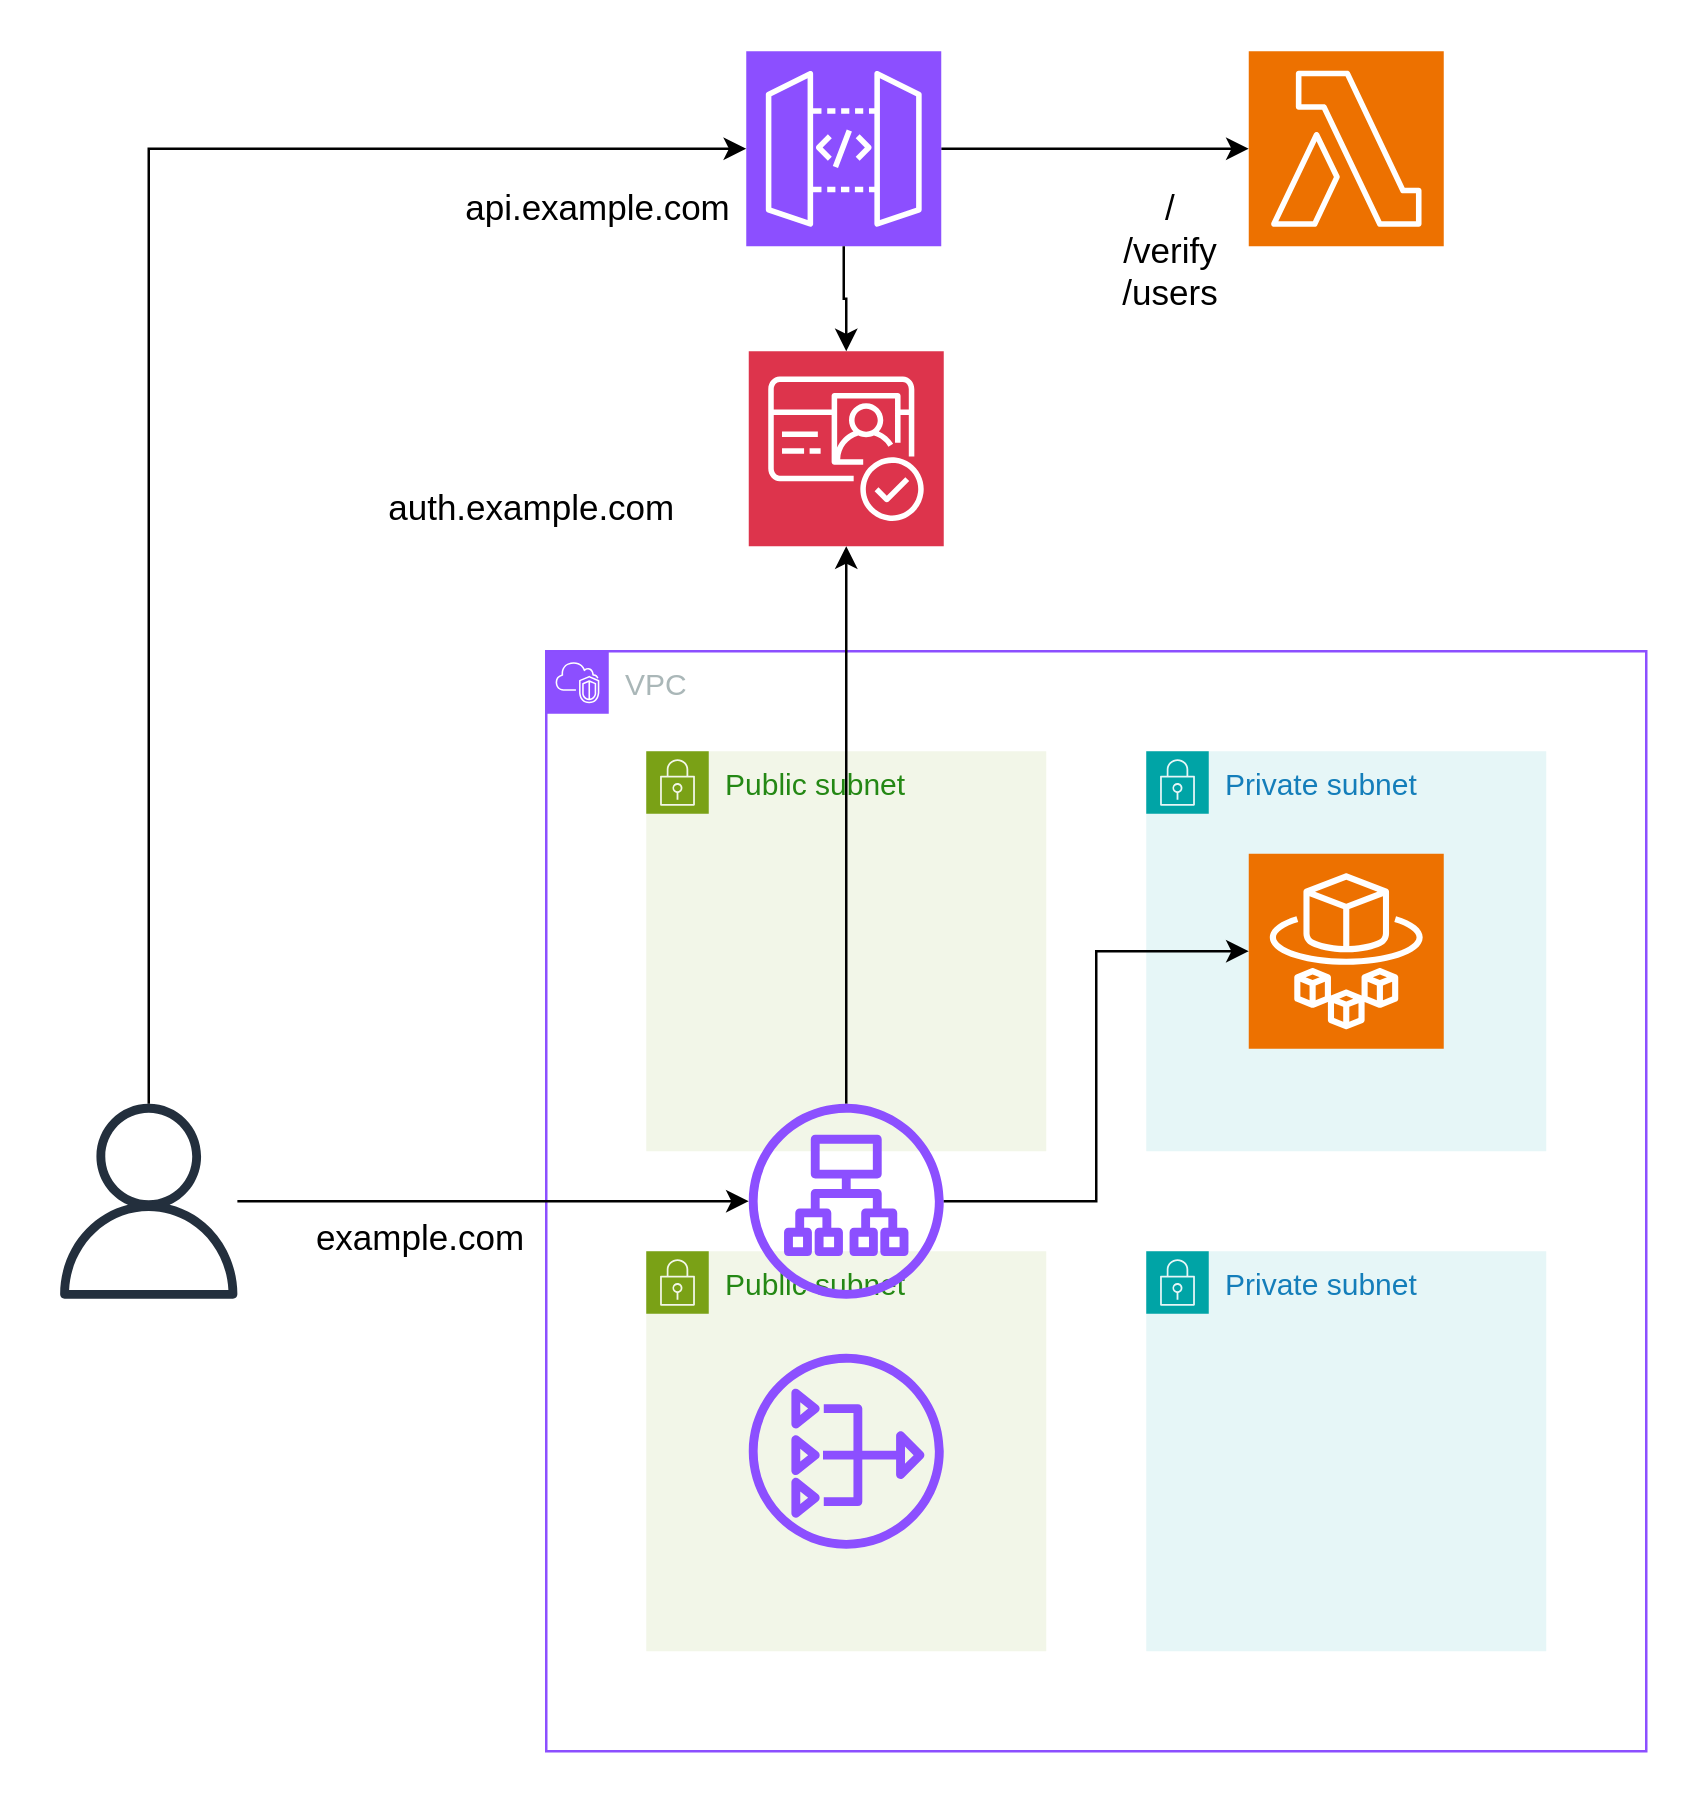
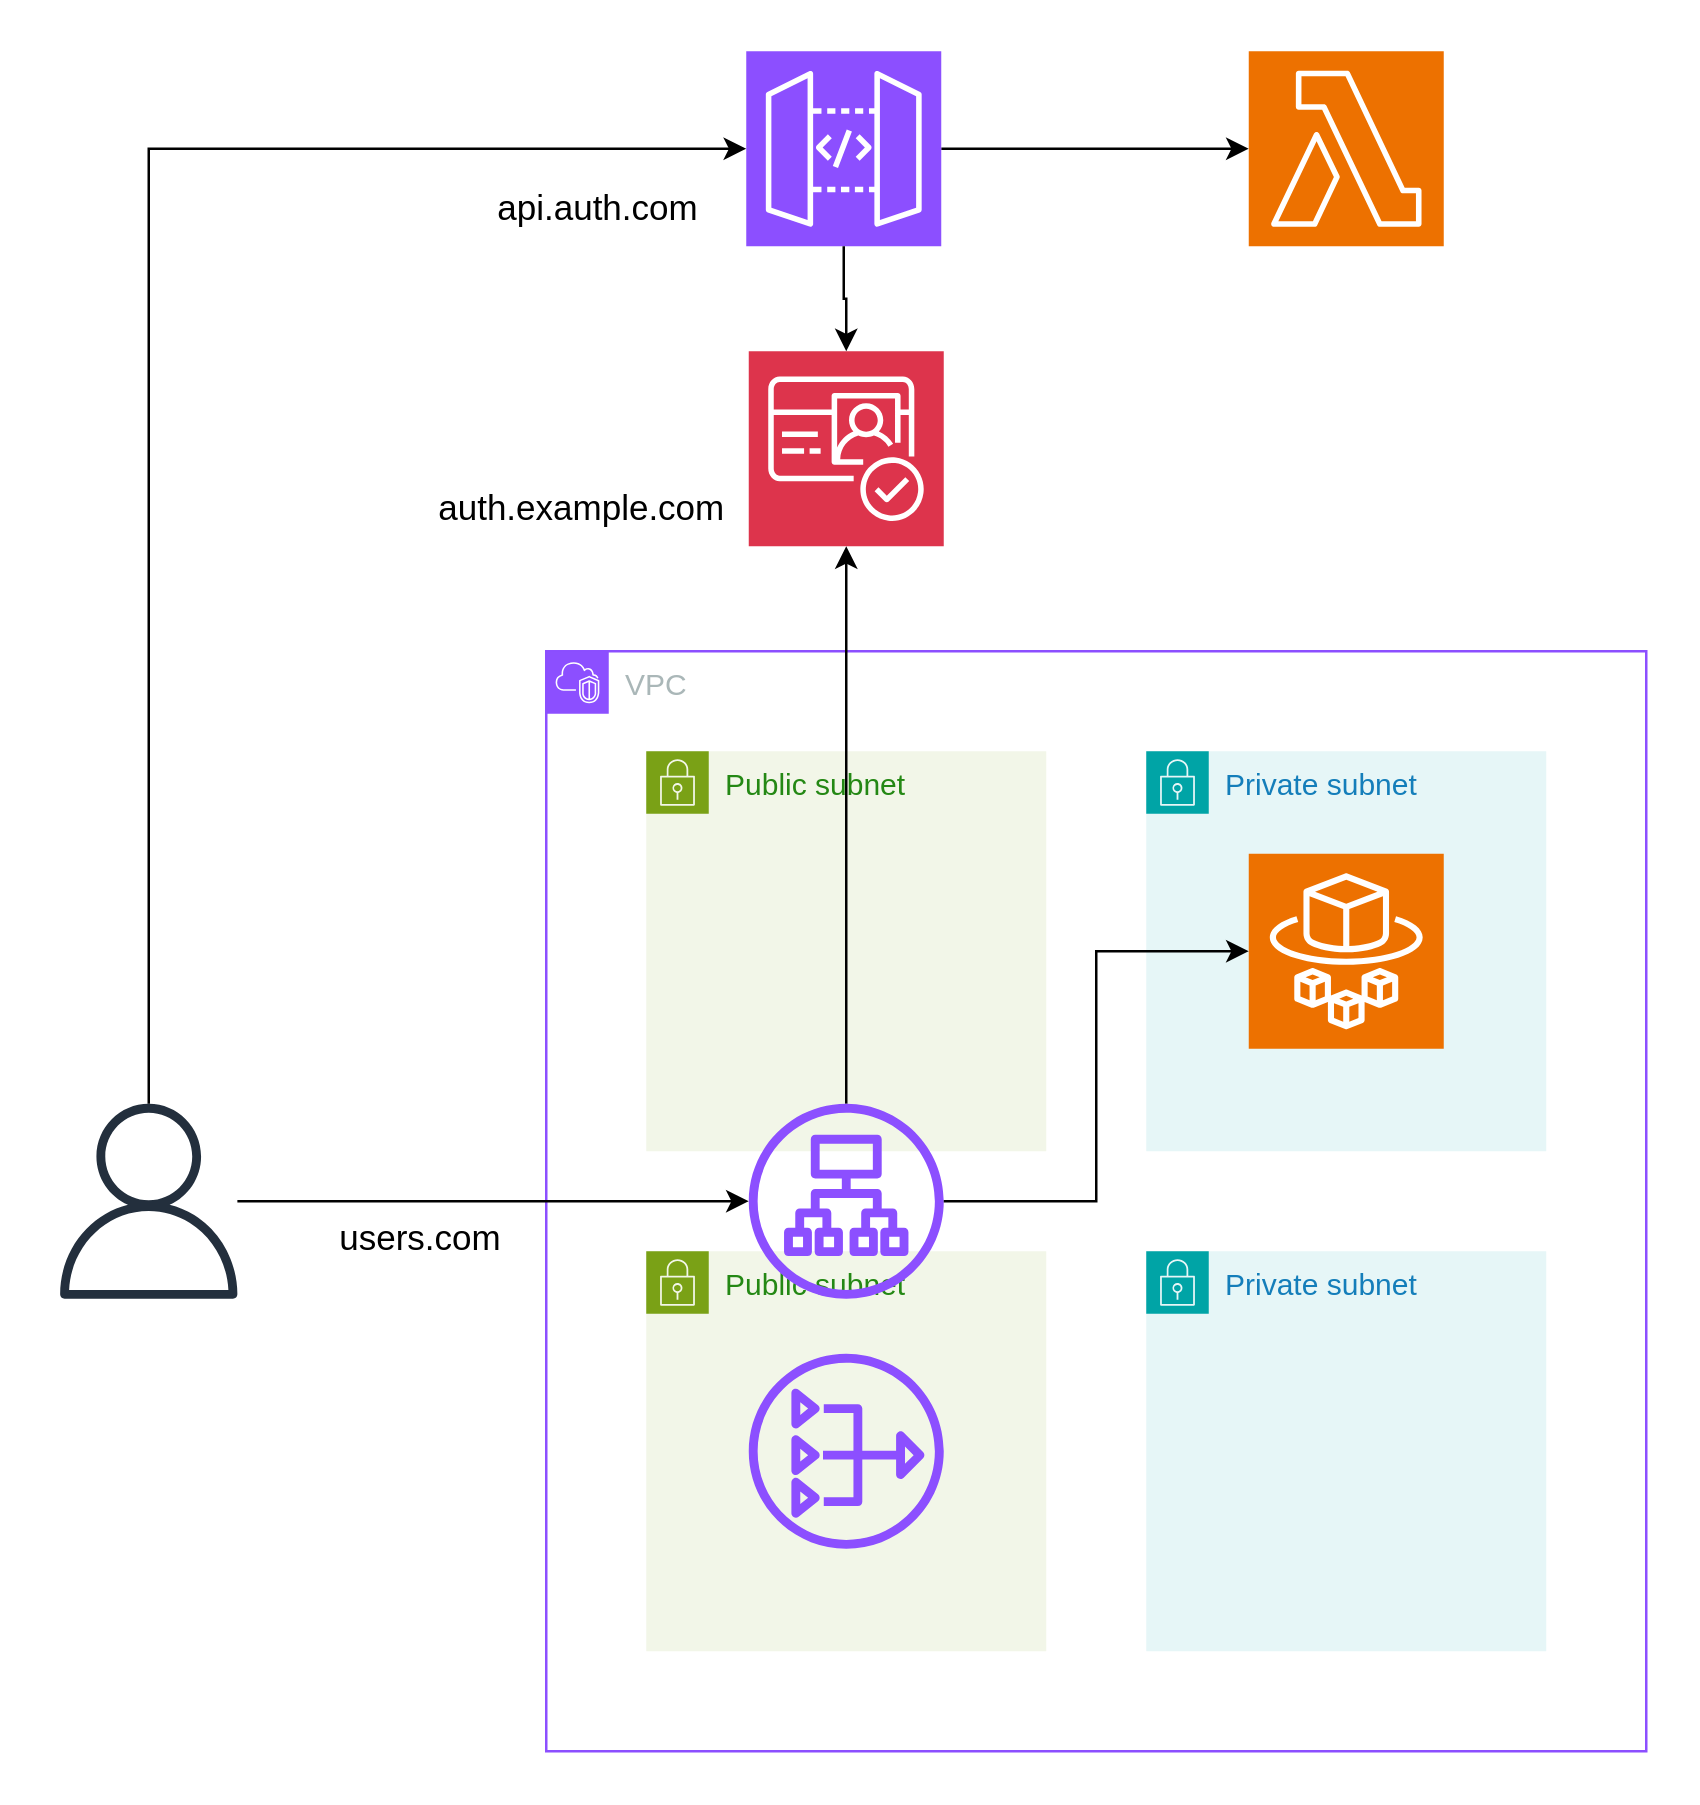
(599, 209) -> (599, 209)
(1171, 251) -> none
(533, 509) -> (583, 509)
(421, 1239) -> (421, 1239)
